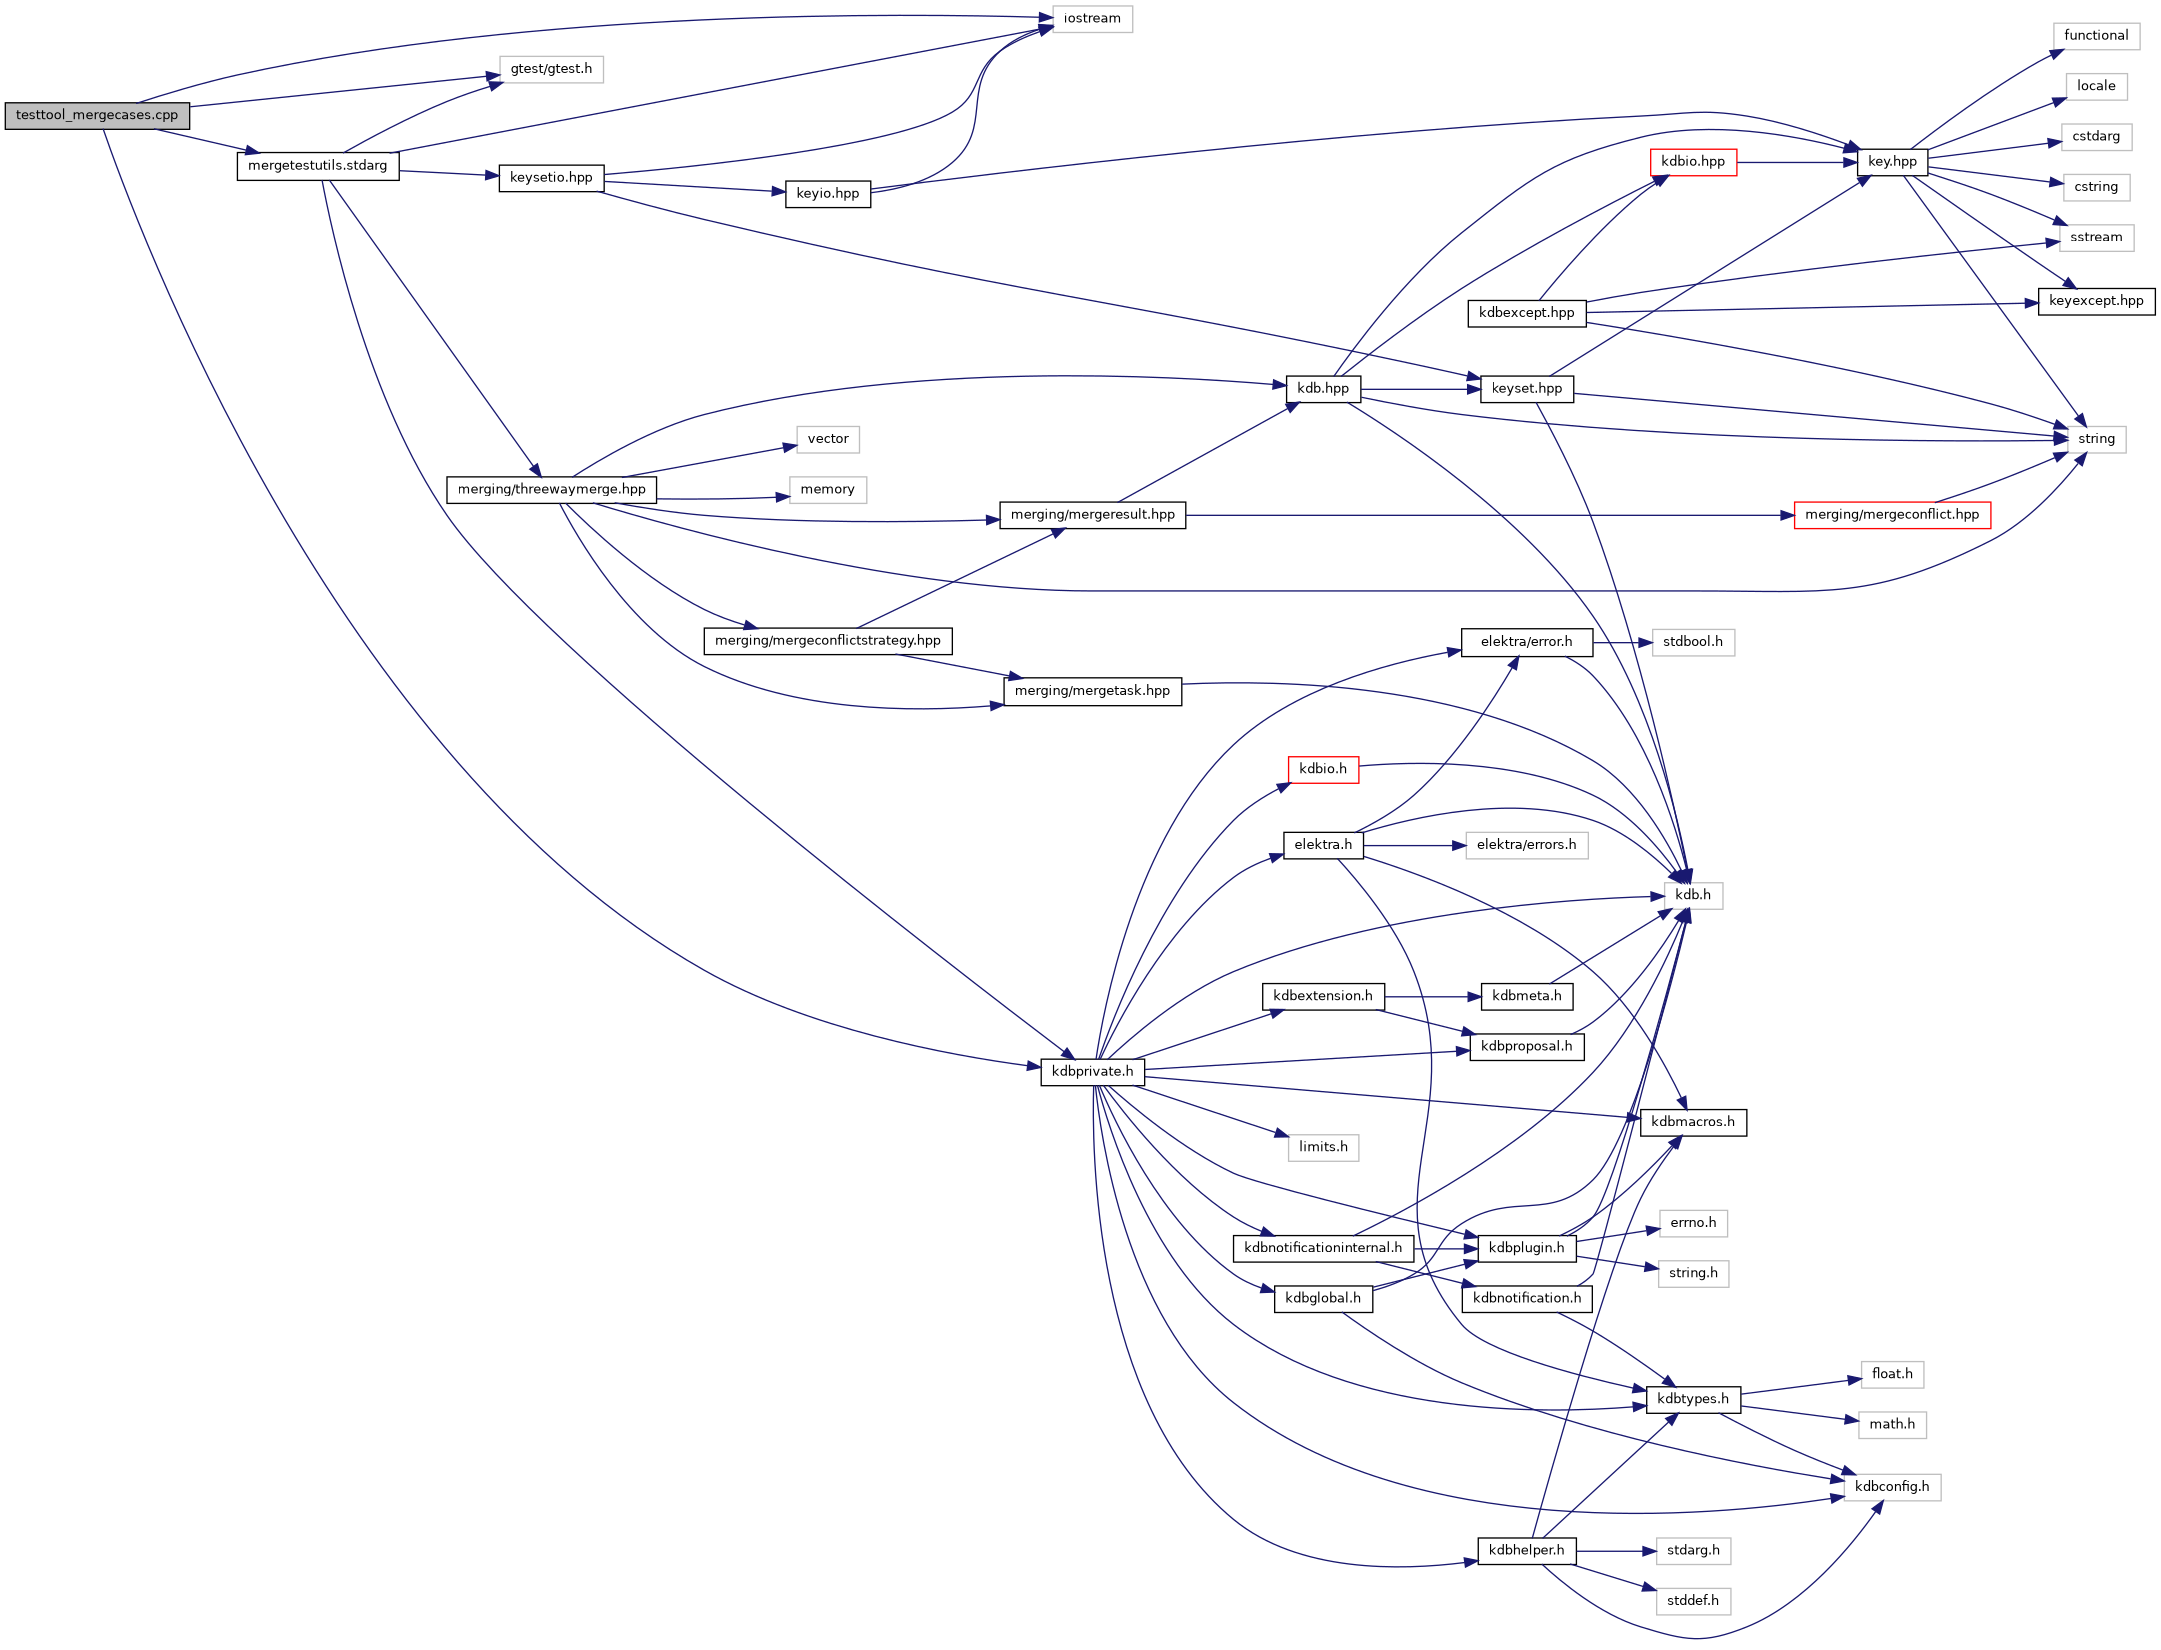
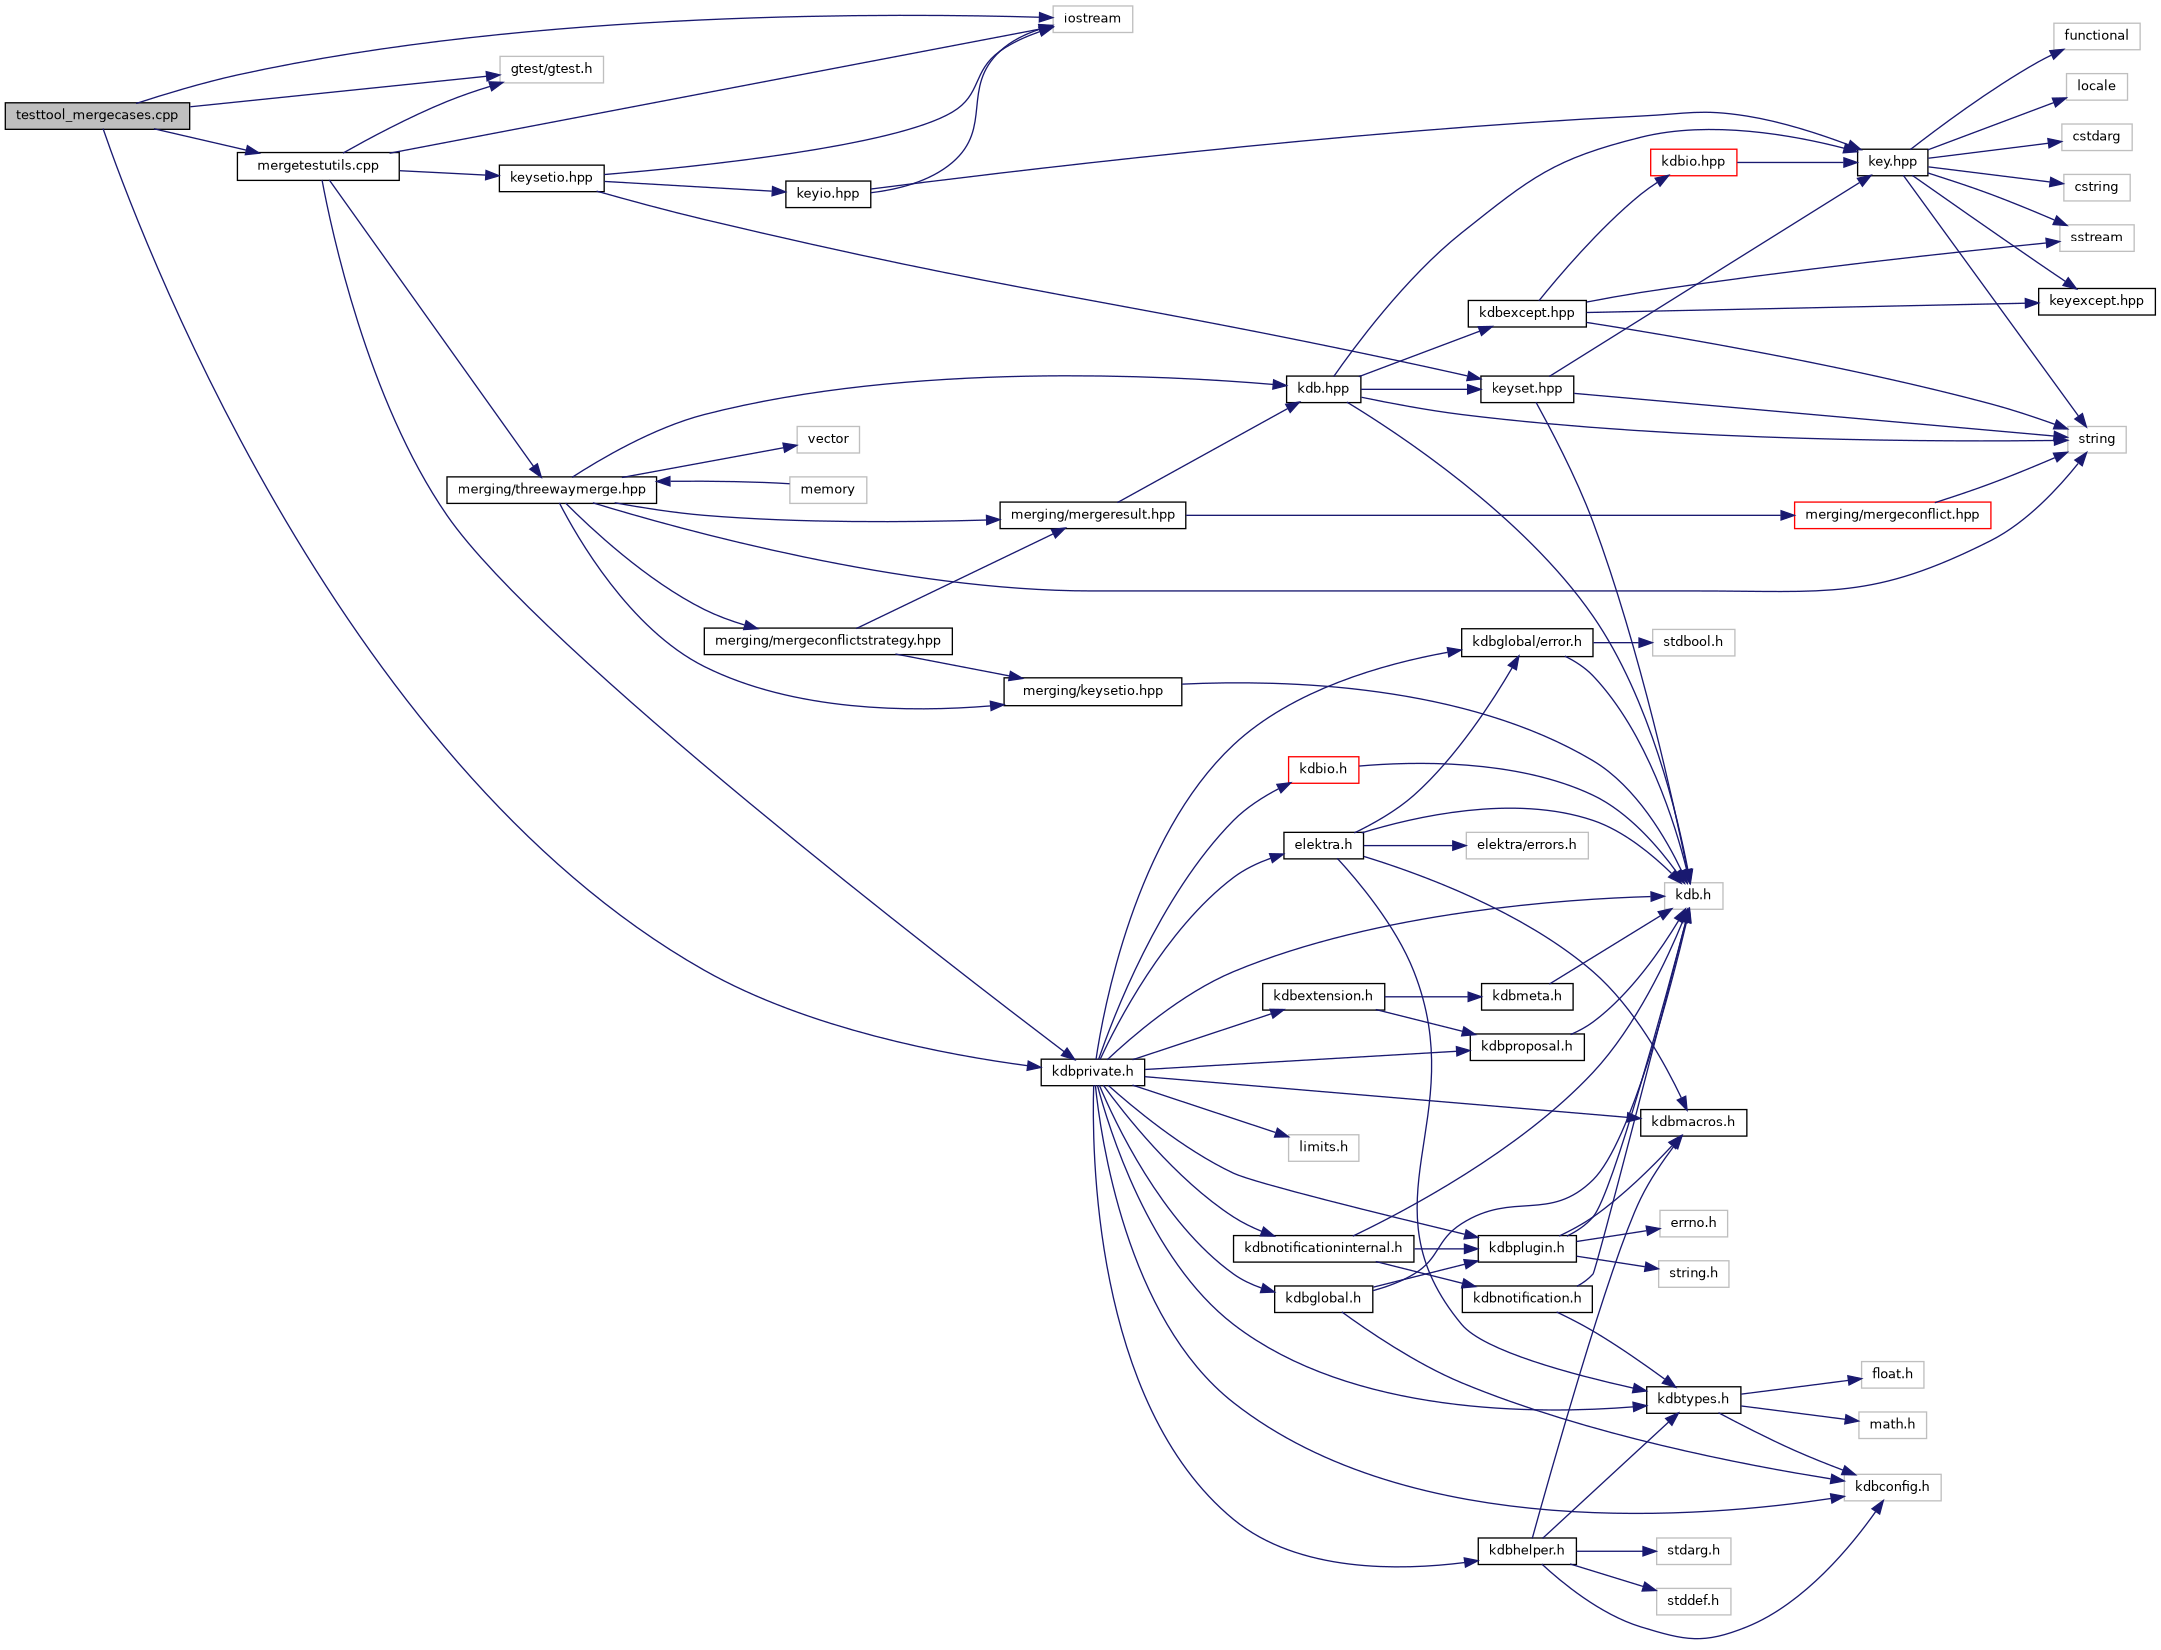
(318, 166) -> (318, 166)
(1492, 270) -> (1419, 354)
(716, 499) -> (730, 482)
(1527, 643) -> (1527, 643)
(1093, 692) -> (1093, 692)
